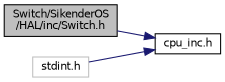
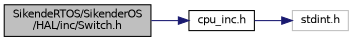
(61, 21) -> (78, 21)
(117, 57) -> (268, 21)
